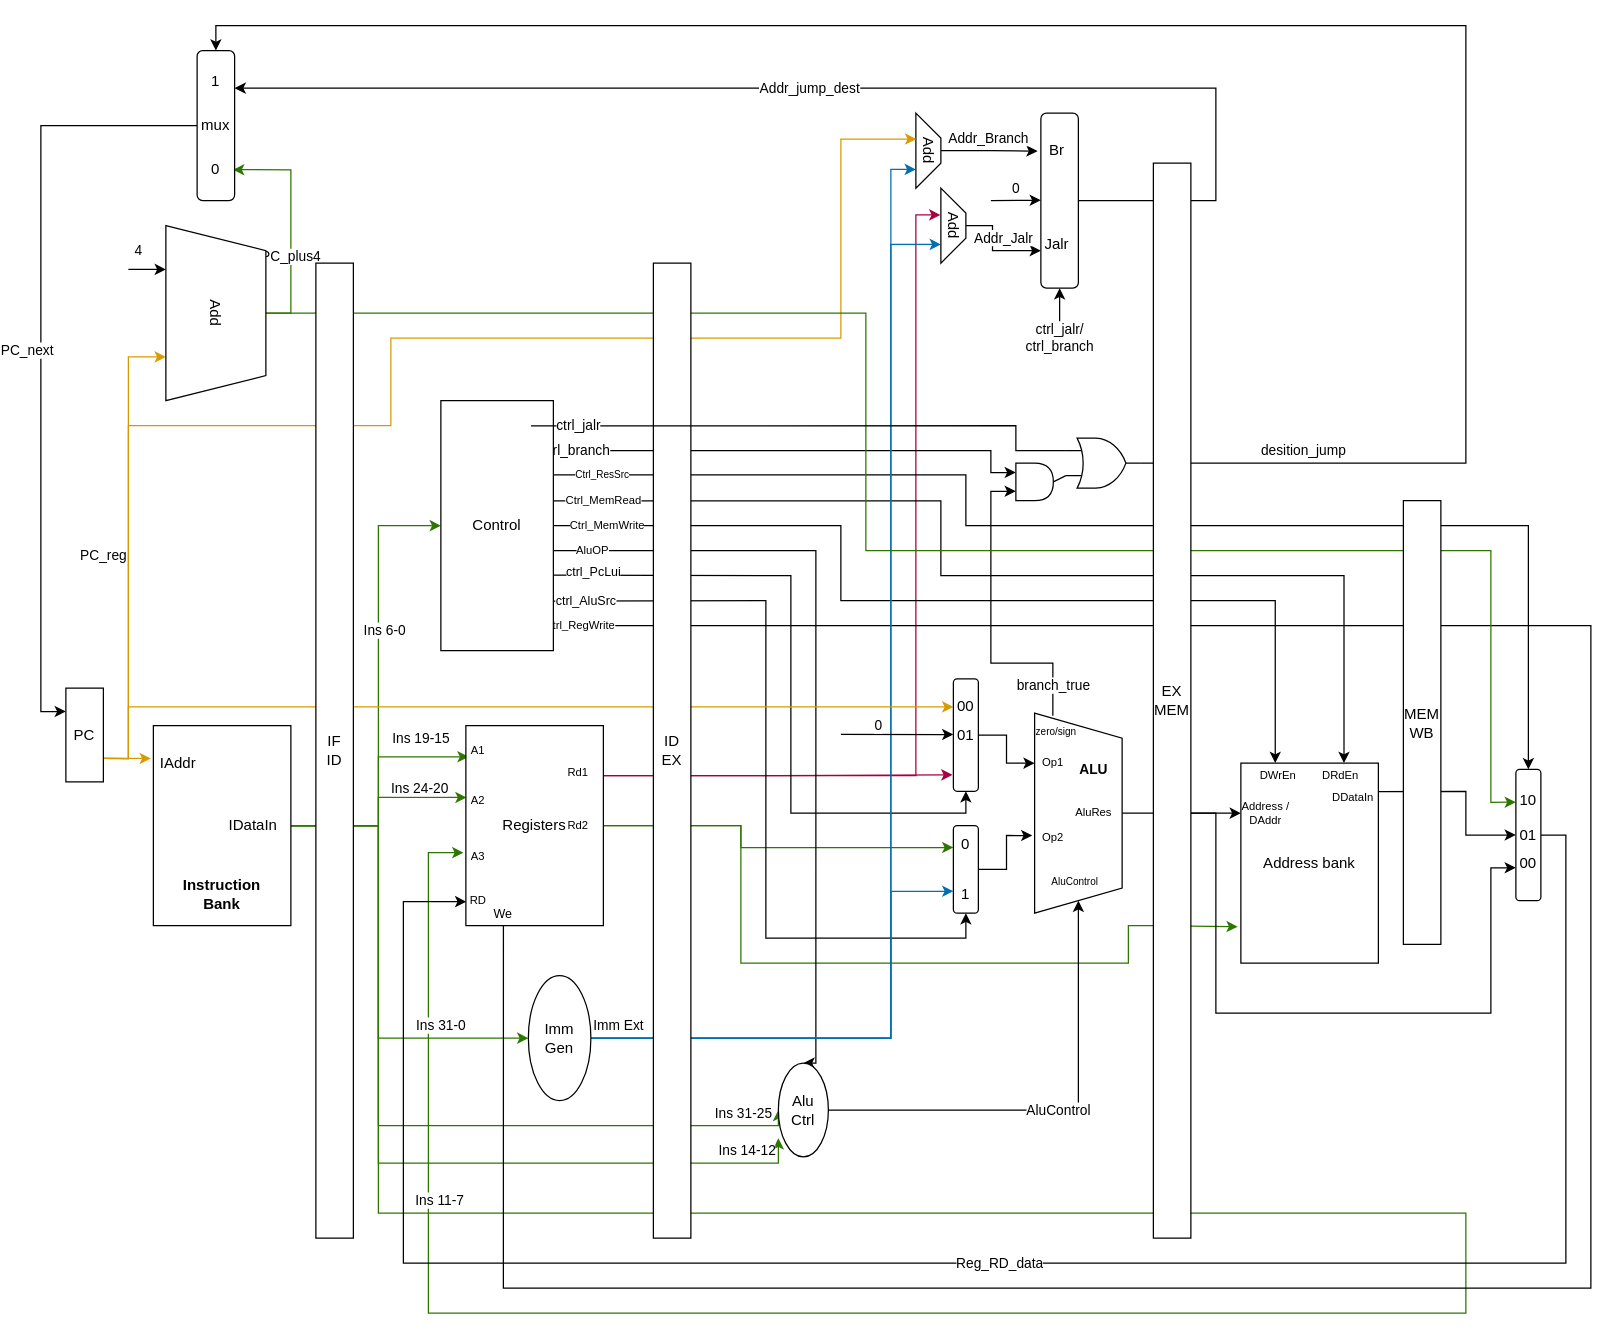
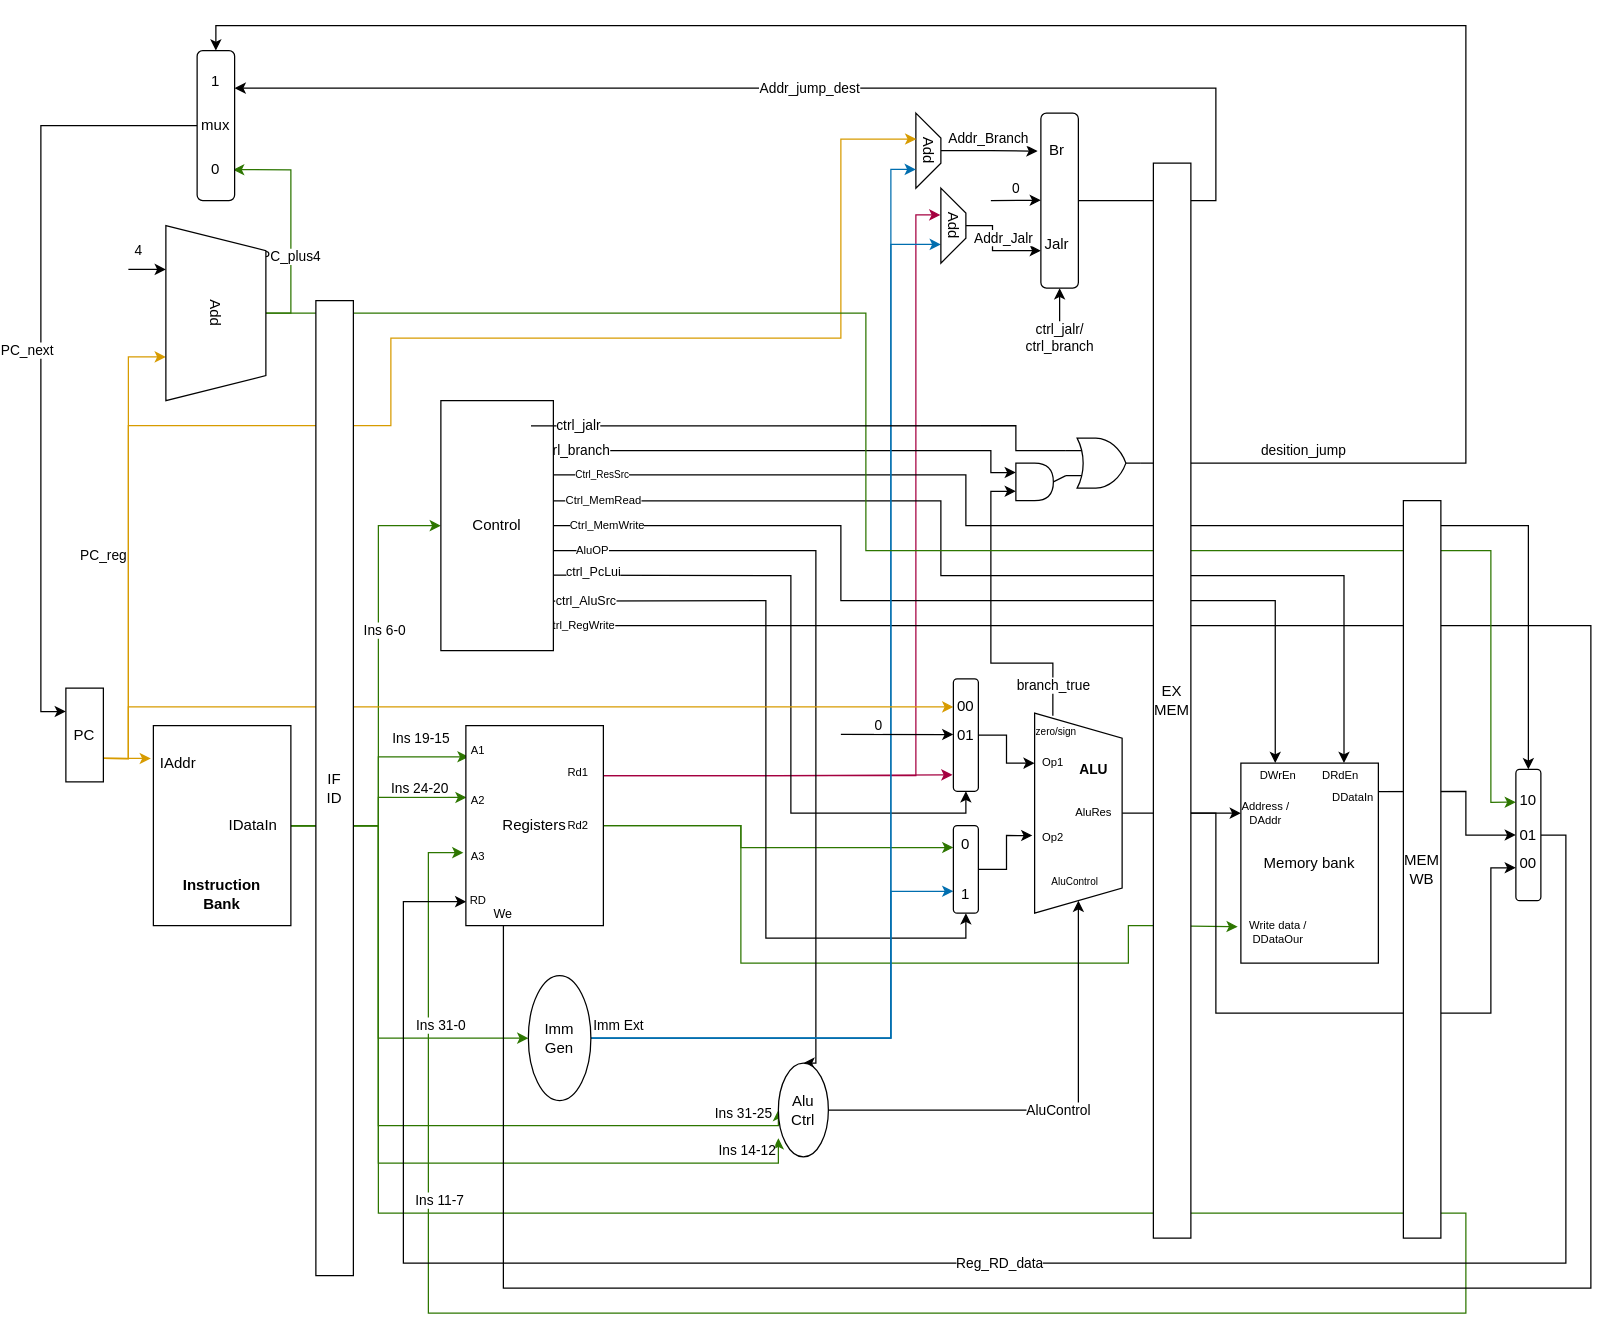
(1422, 723) -> (1422, 869)
(334, 751) -> (334, 788)
(672, 751) -> none
(1309, 863) -> (1309, 863)
none -> (1278, 932)
